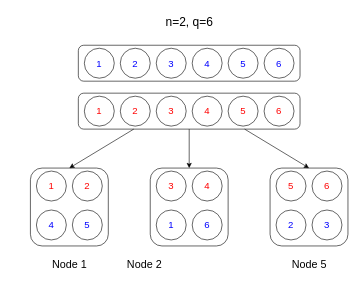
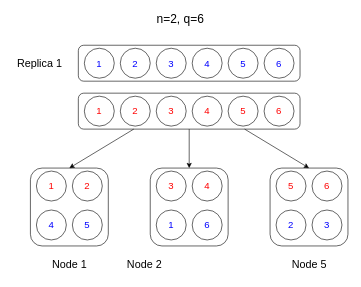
(189, 21) -> (180, 18)
none -> (39, 63)
